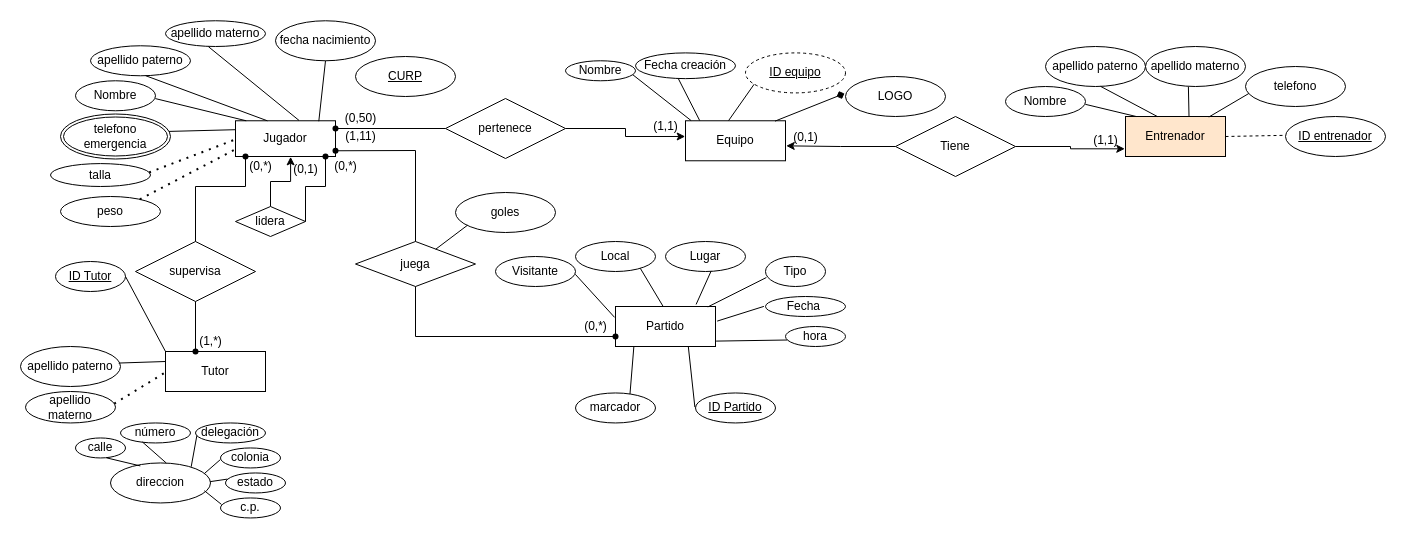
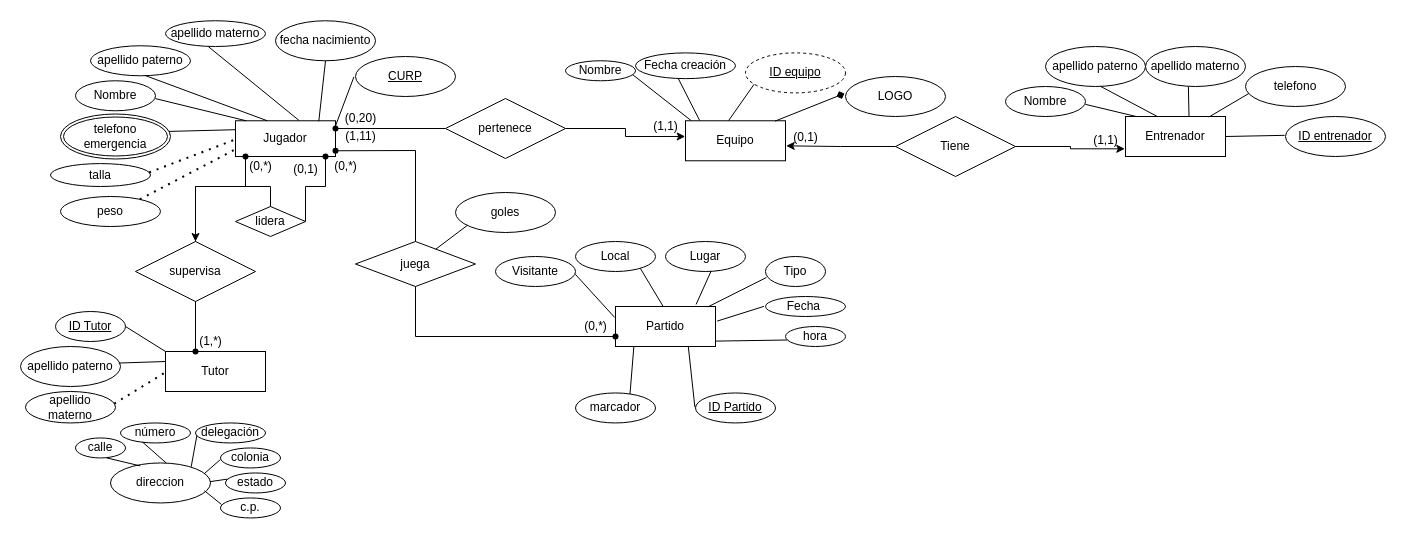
none -> (345, 101)
(361, 119) -> (361, 119)
(1255, 136) -> (1255, 136)
(1176, 137) -> (1176, 137)
(286, 182) -> (261, 187)
(91, 277) -> (91, 327)
